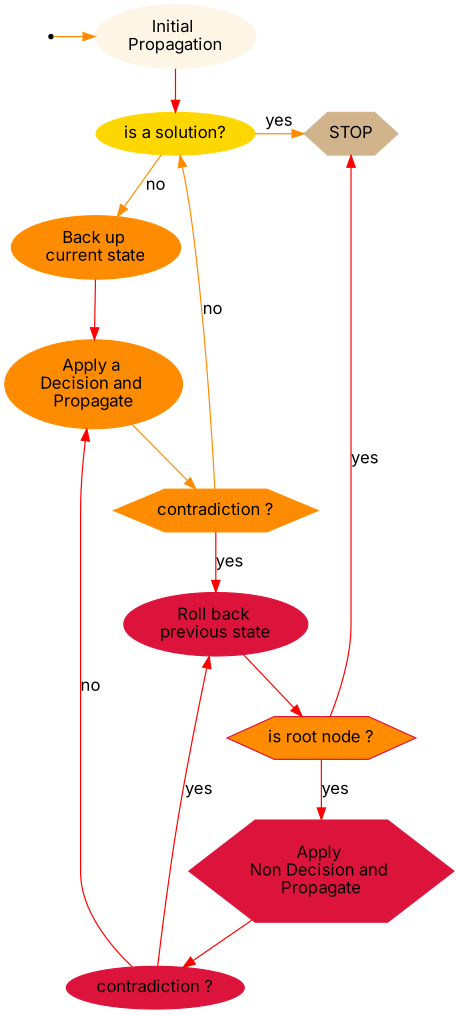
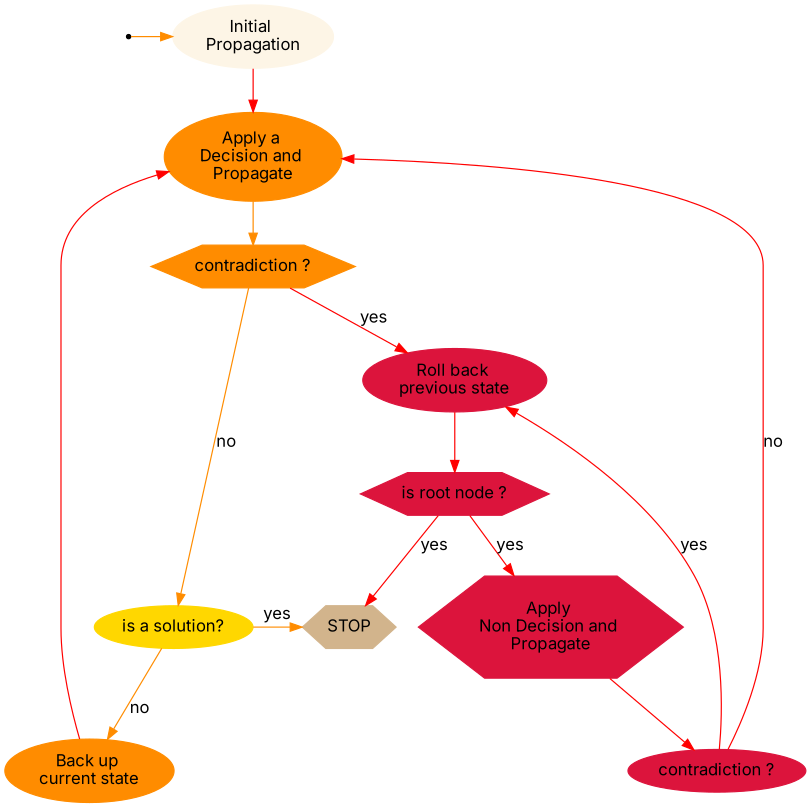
(175, 84) -> (253, 84)
(321, 738) -> (455, 494)
